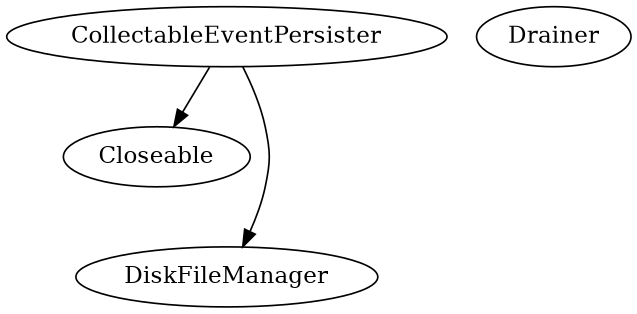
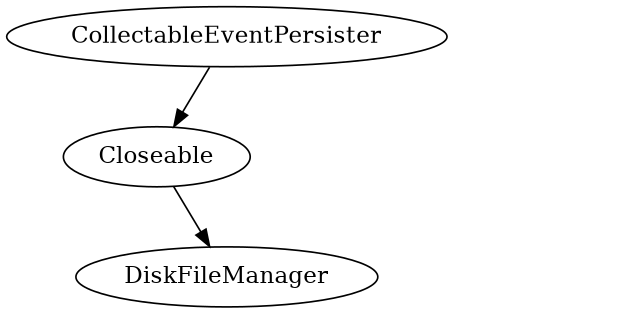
(554, 37) -> none
(269, 148) -> (187, 209)
